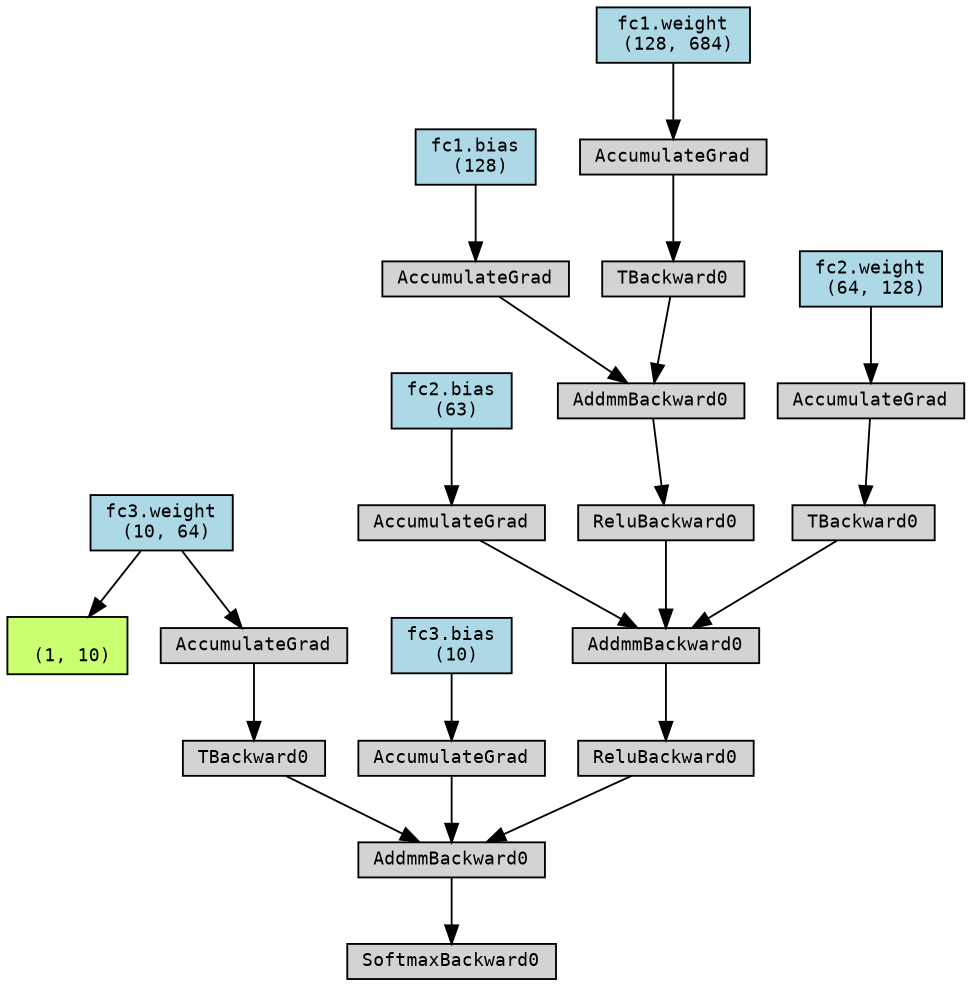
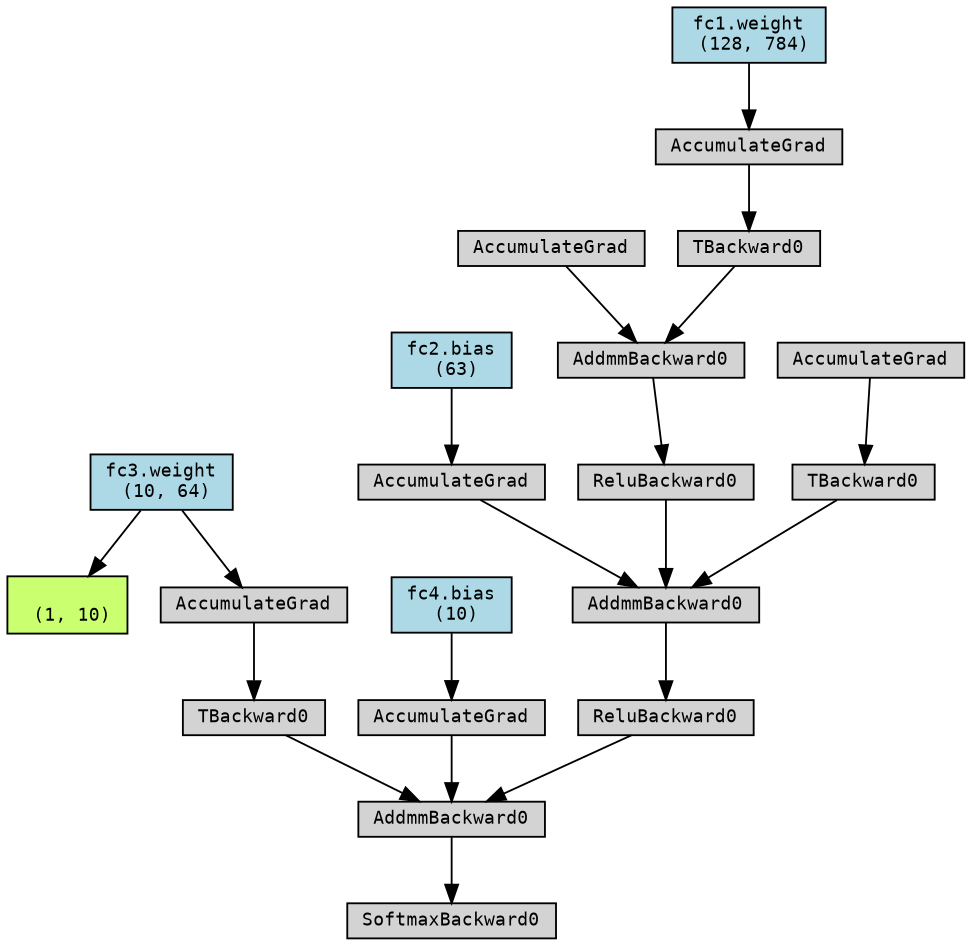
(673, 35) -> (749, 35)
(476, 157) -> none
(871, 279) -> none
(452, 646) -> (452, 605)
